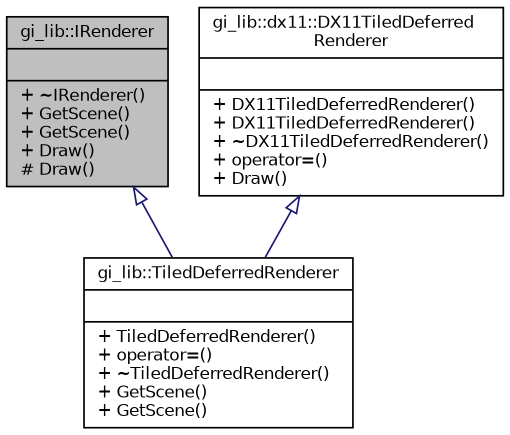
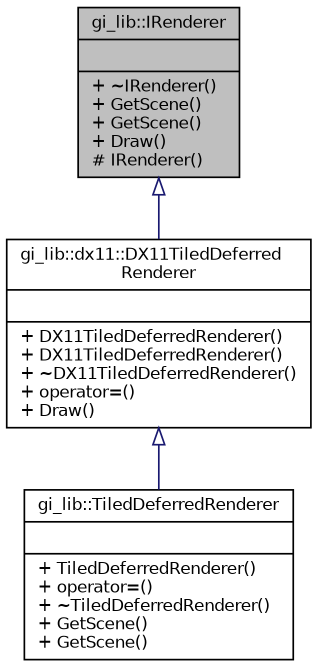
(58, 170) -> (148, 160)
(157, 230) -> (159, 217)
